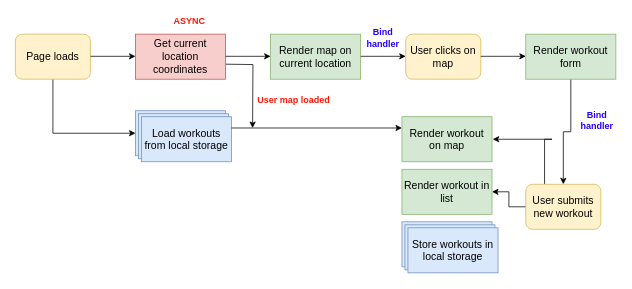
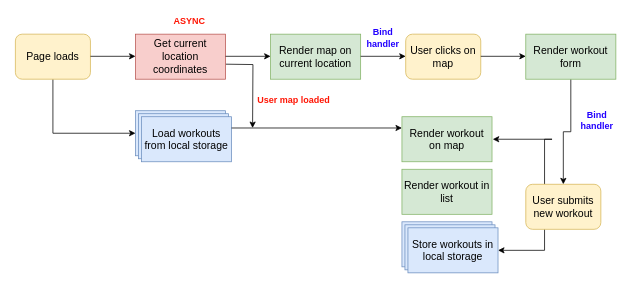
(516, 207) -> none
none -> (534, 250)
